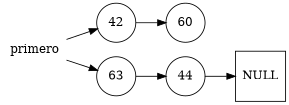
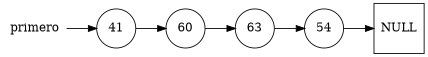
(116, 23) -> (116, 28)
(78, 64) -> (216, 28)
(186, 76) -> (324, 28)
